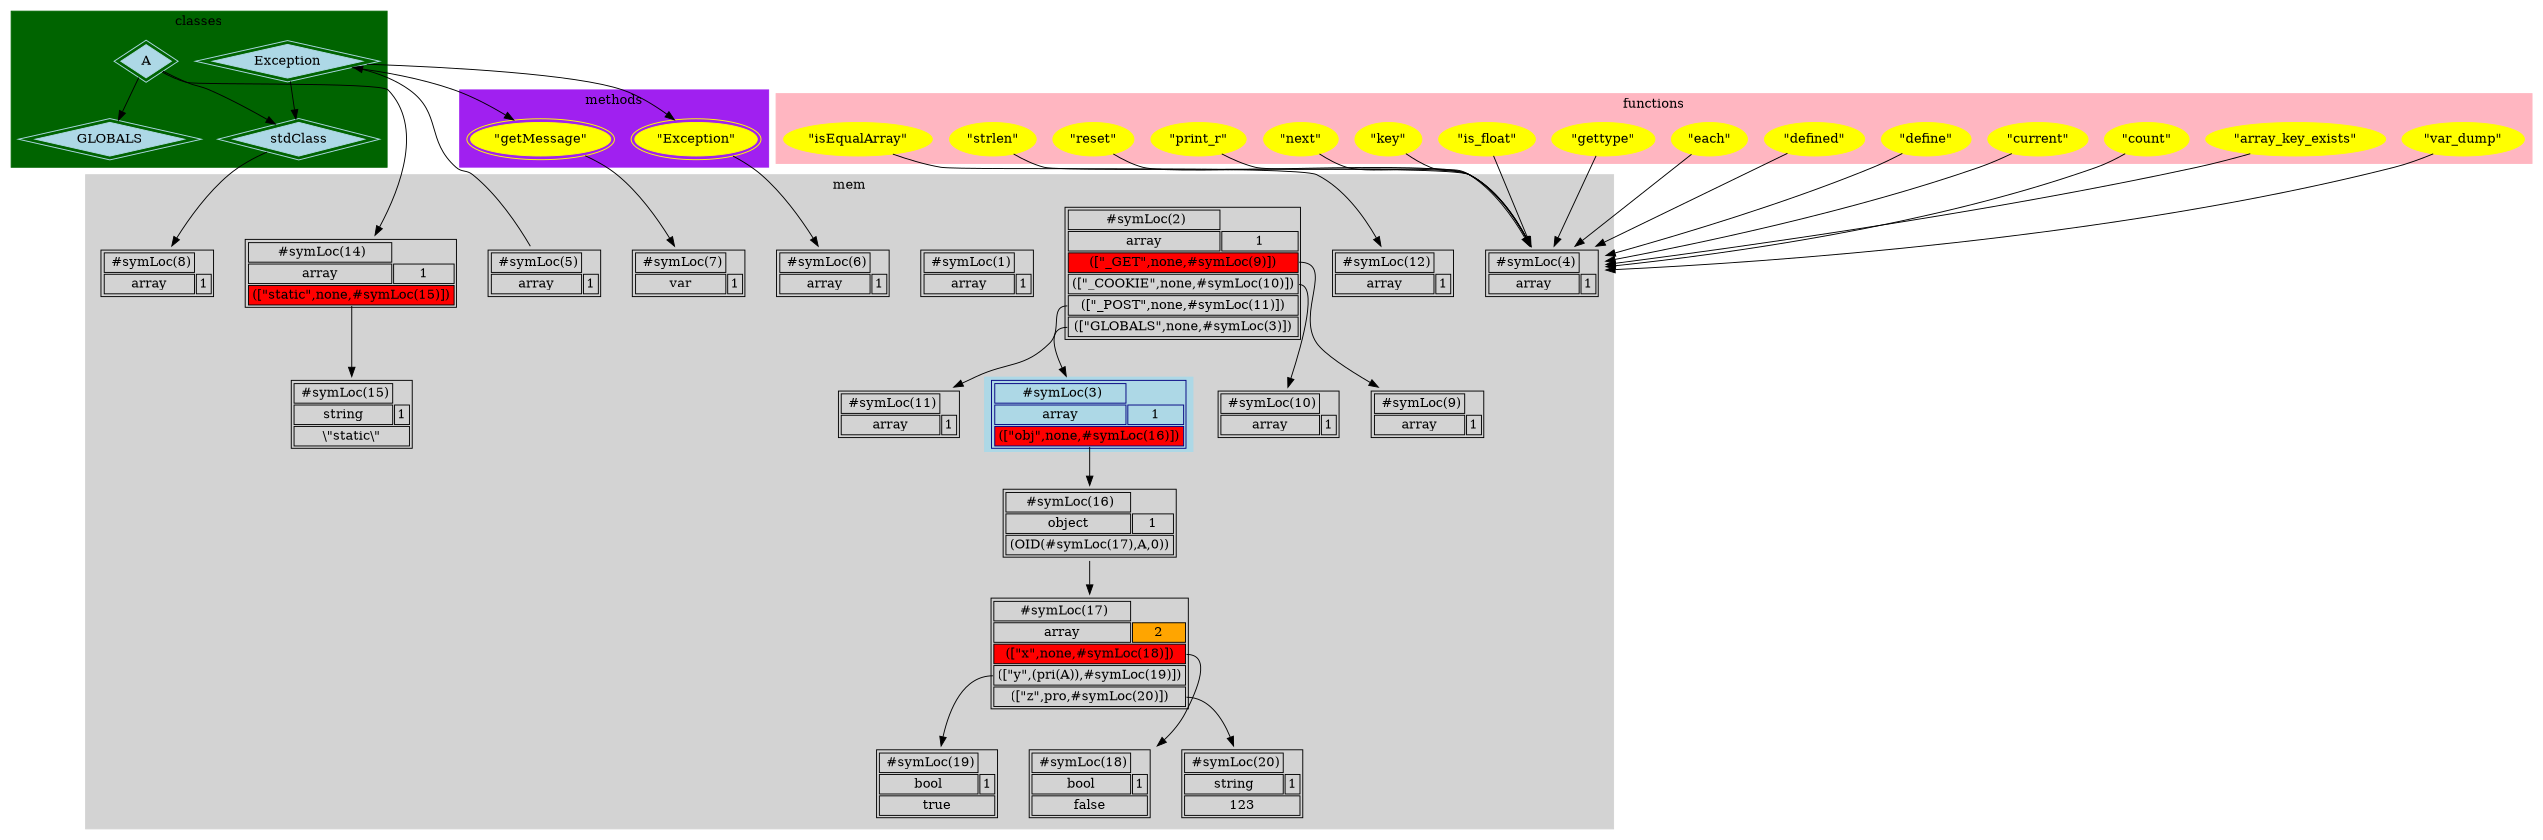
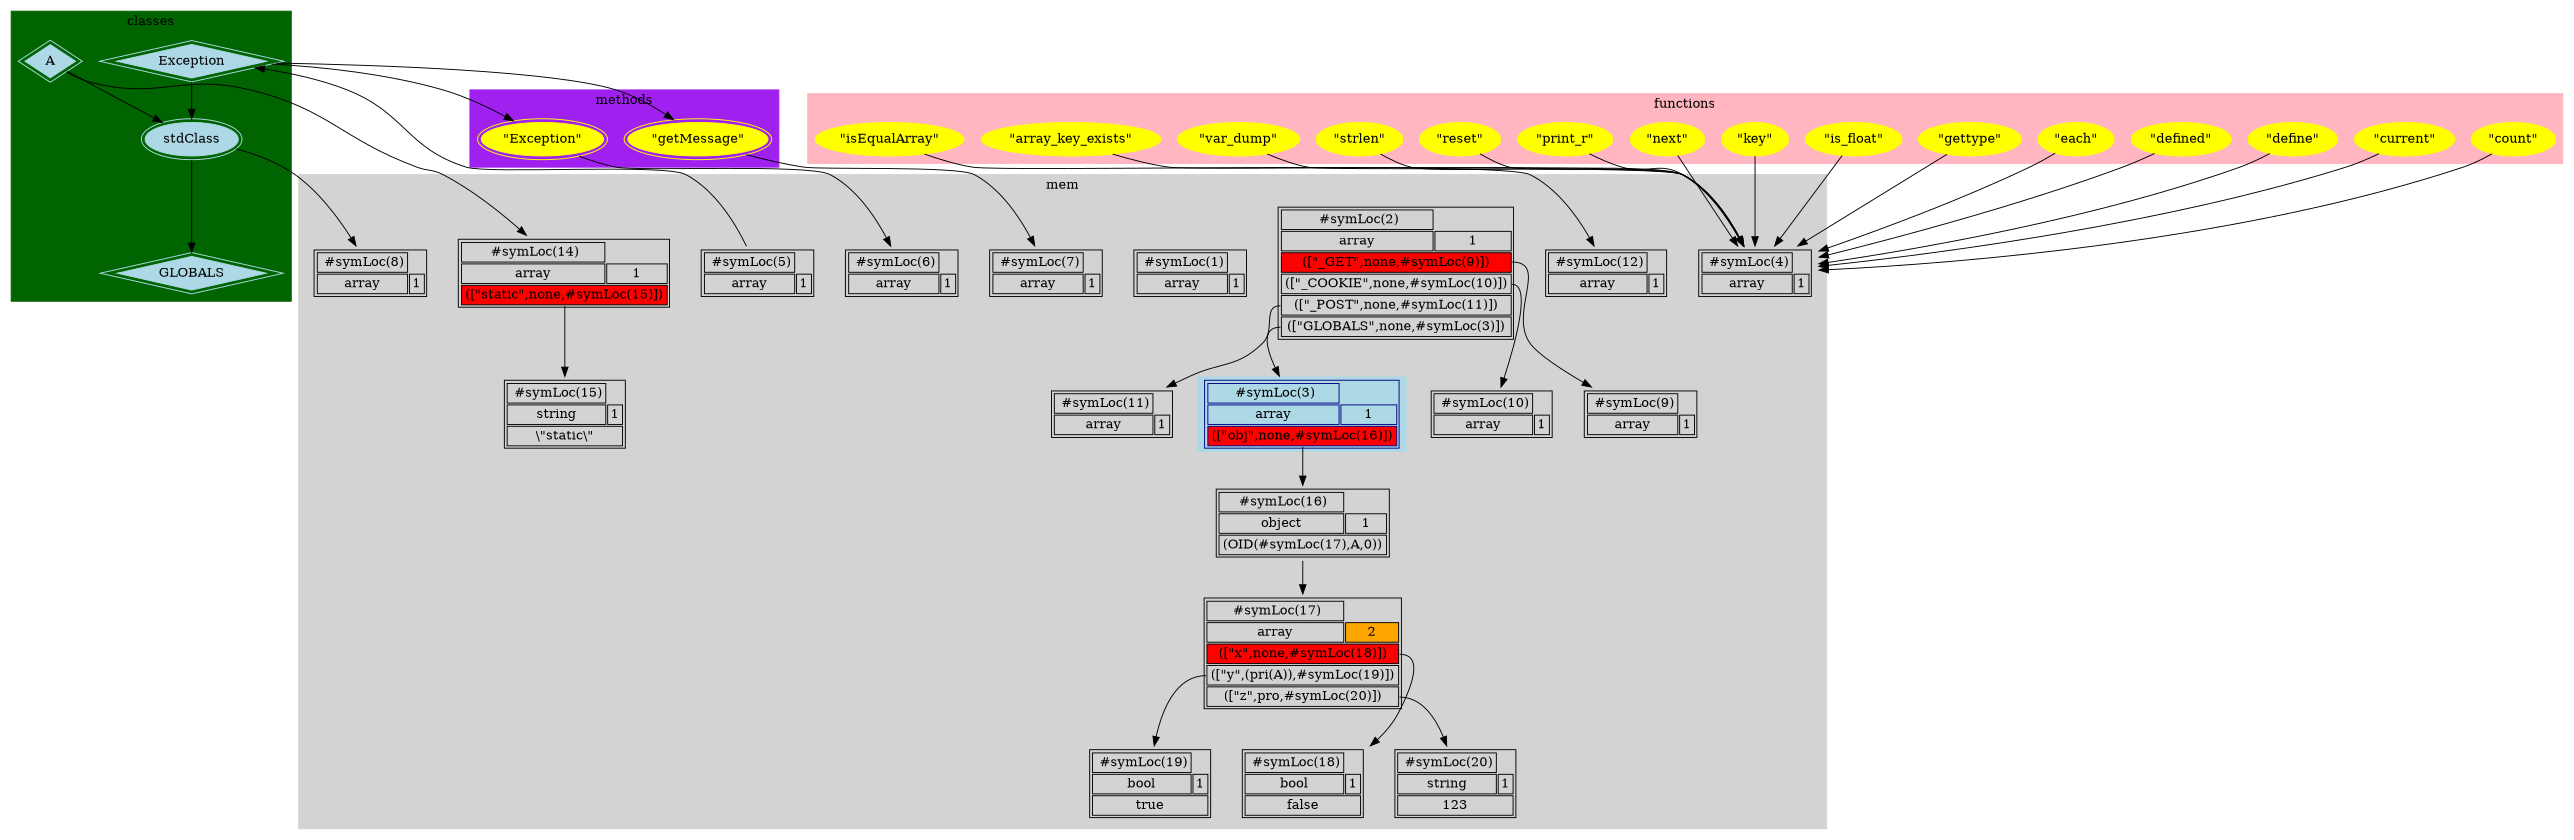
(131, 95) -> (192, 201)
(299, 139) -> (192, 139)
(681, 284) -> (1038, 283)
